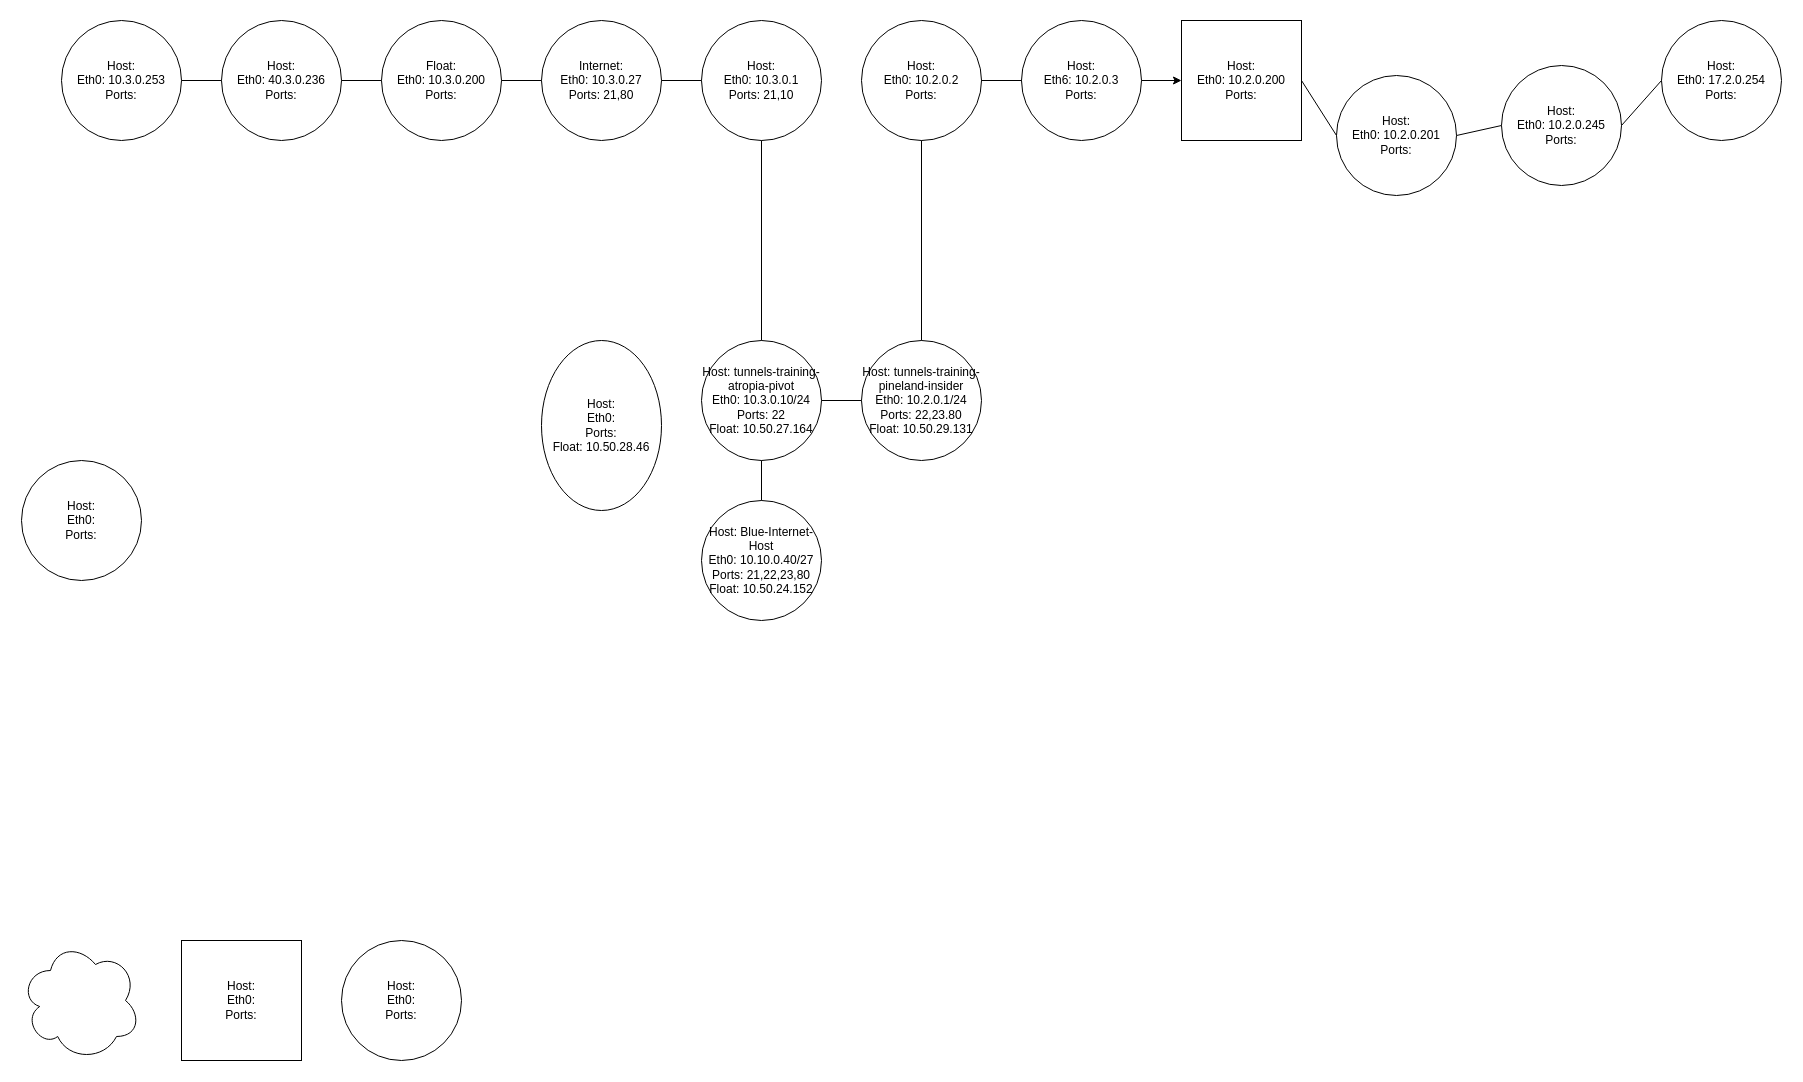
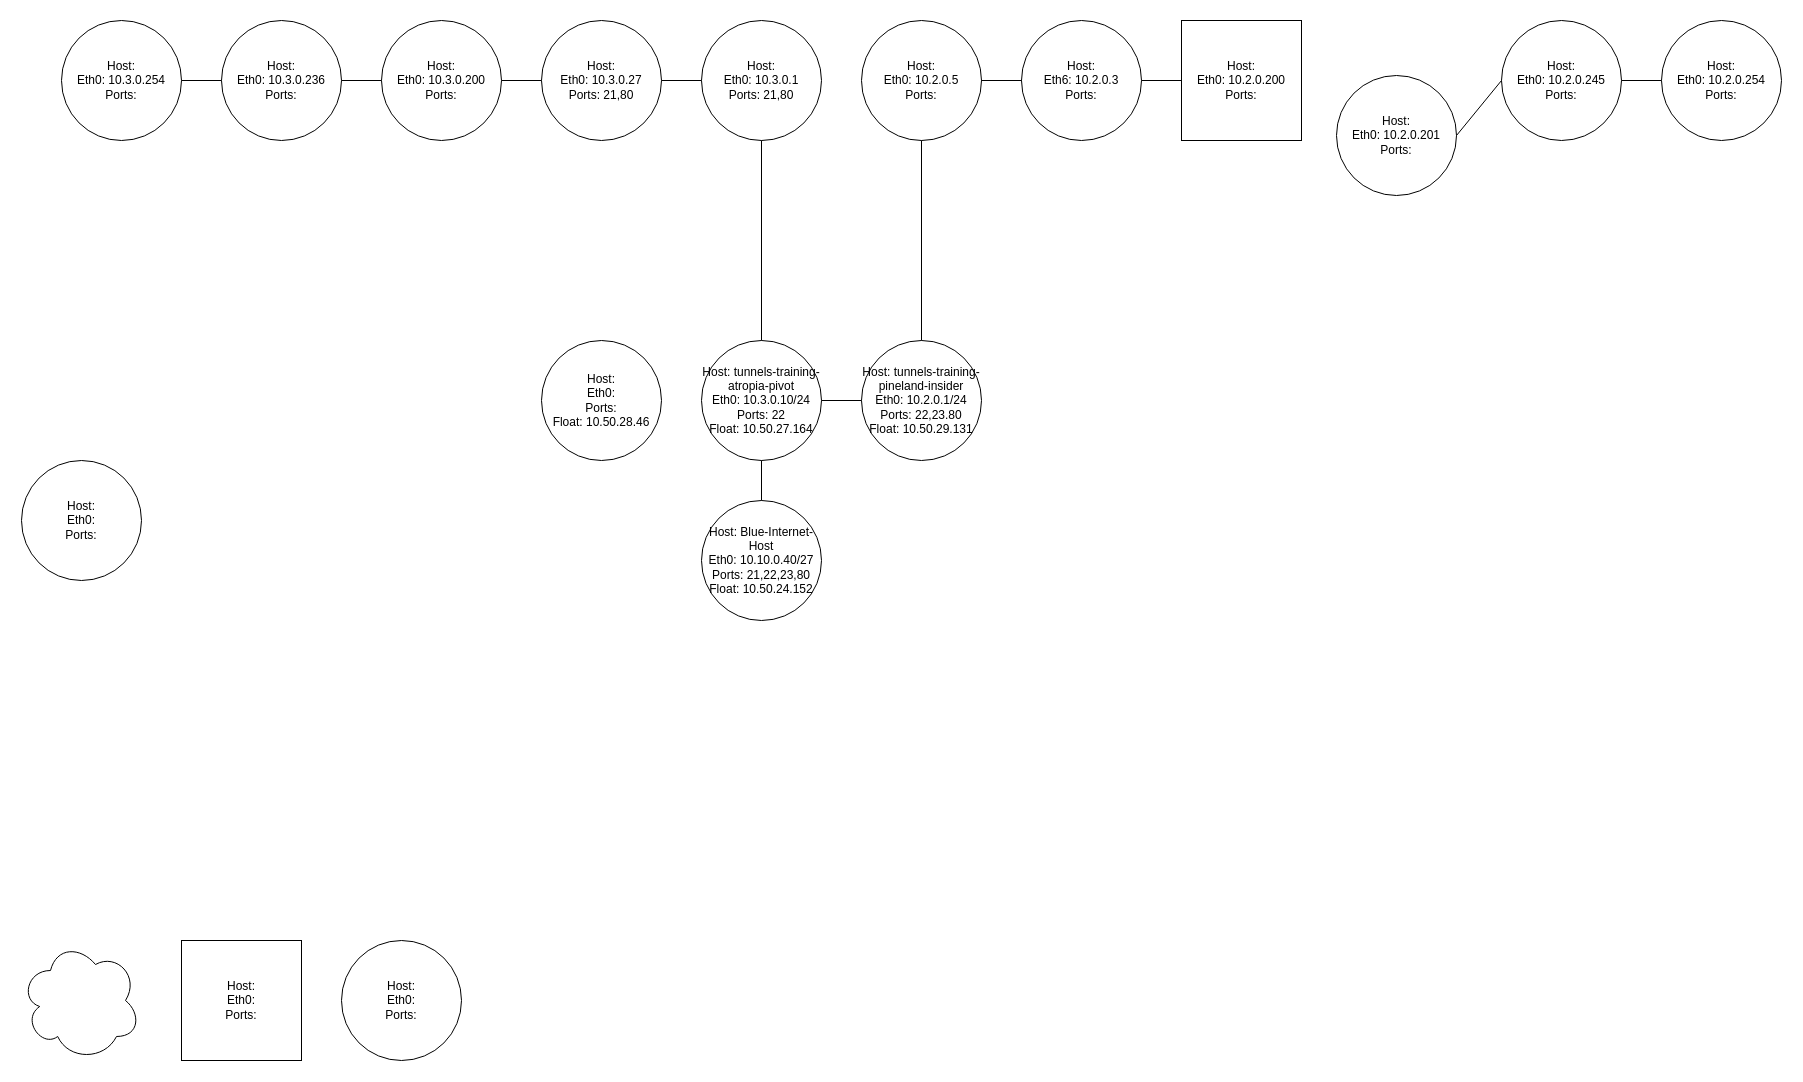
(122, 81) -> (122, 81)
(282, 81) -> (282, 81)
(442, 81) -> (442, 81)
(602, 81) -> (602, 81)
(762, 81) -> (762, 81)
(922, 81) -> (922, 81)
(1173, 81) -> (1176, 81)
(1722, 81) -> (1722, 81)
(1319, 108) -> none
(1562, 126) -> (1562, 81)
(602, 426) -> (602, 401)
